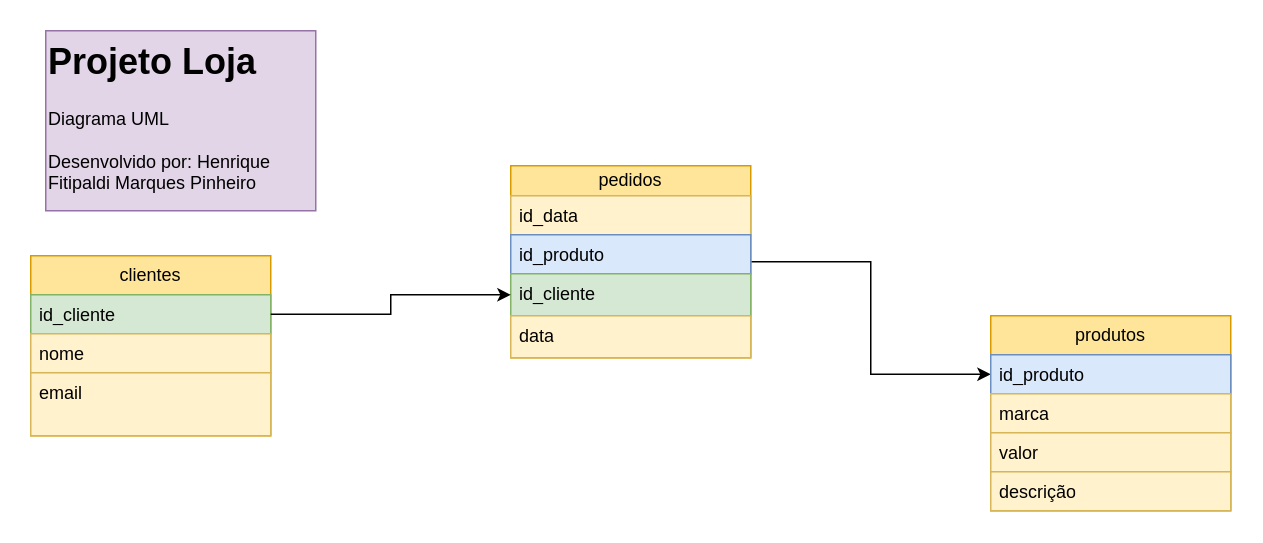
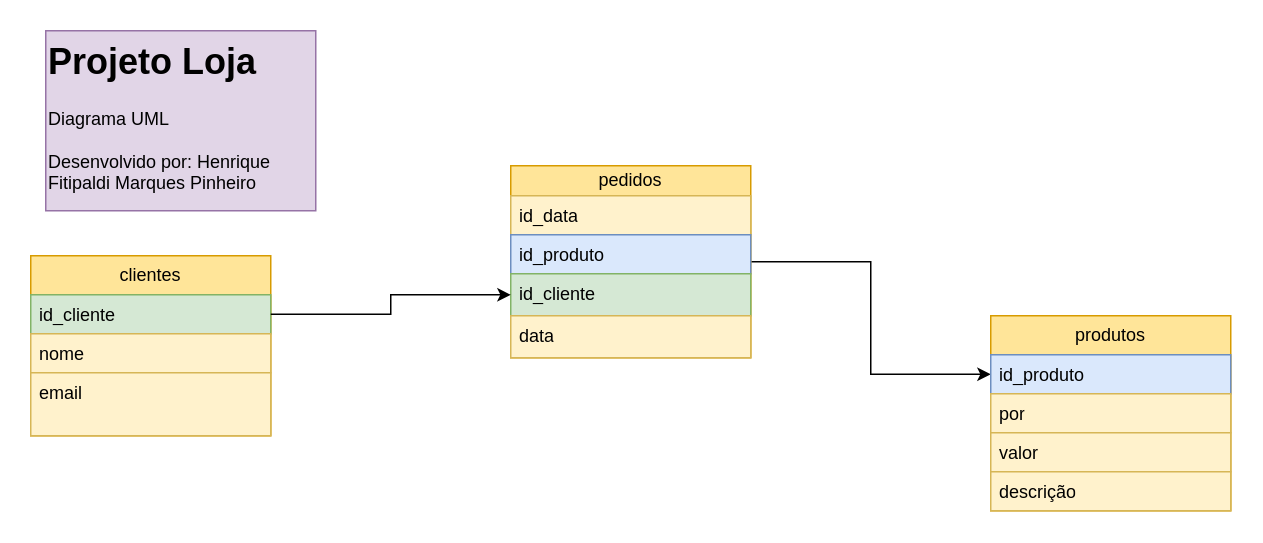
(1025, 415) -> (1015, 415)
